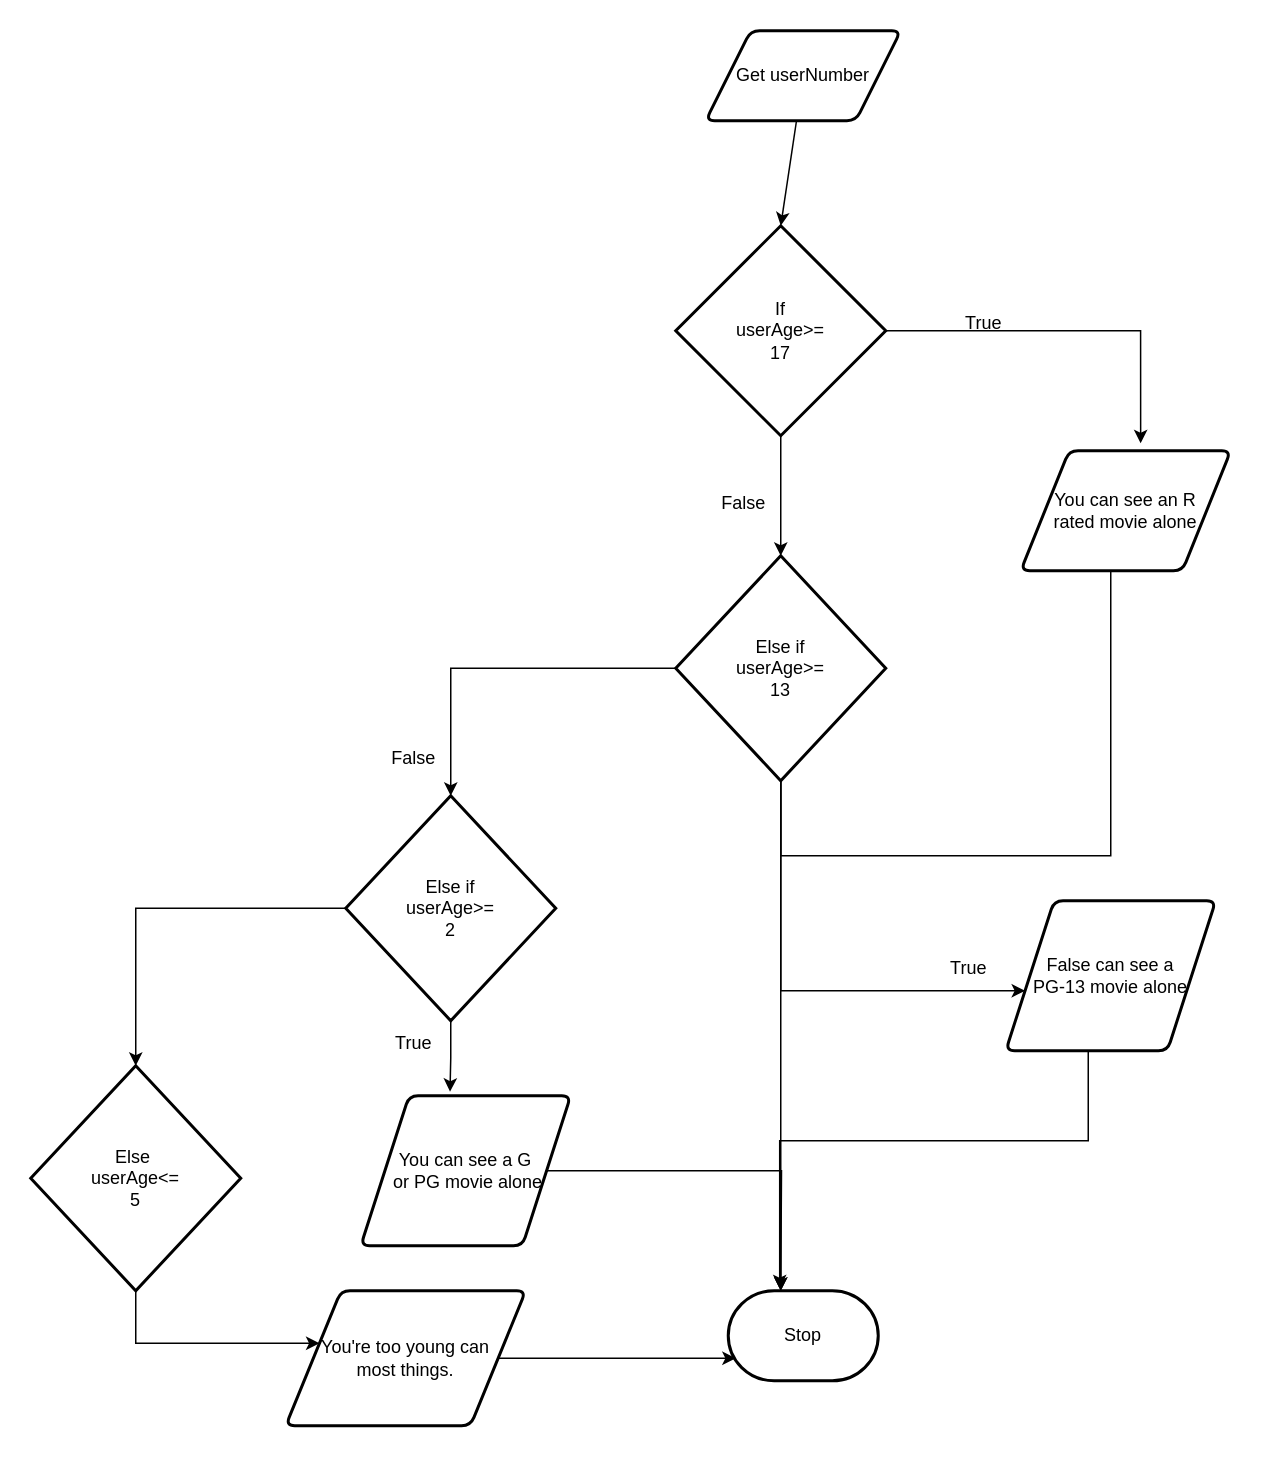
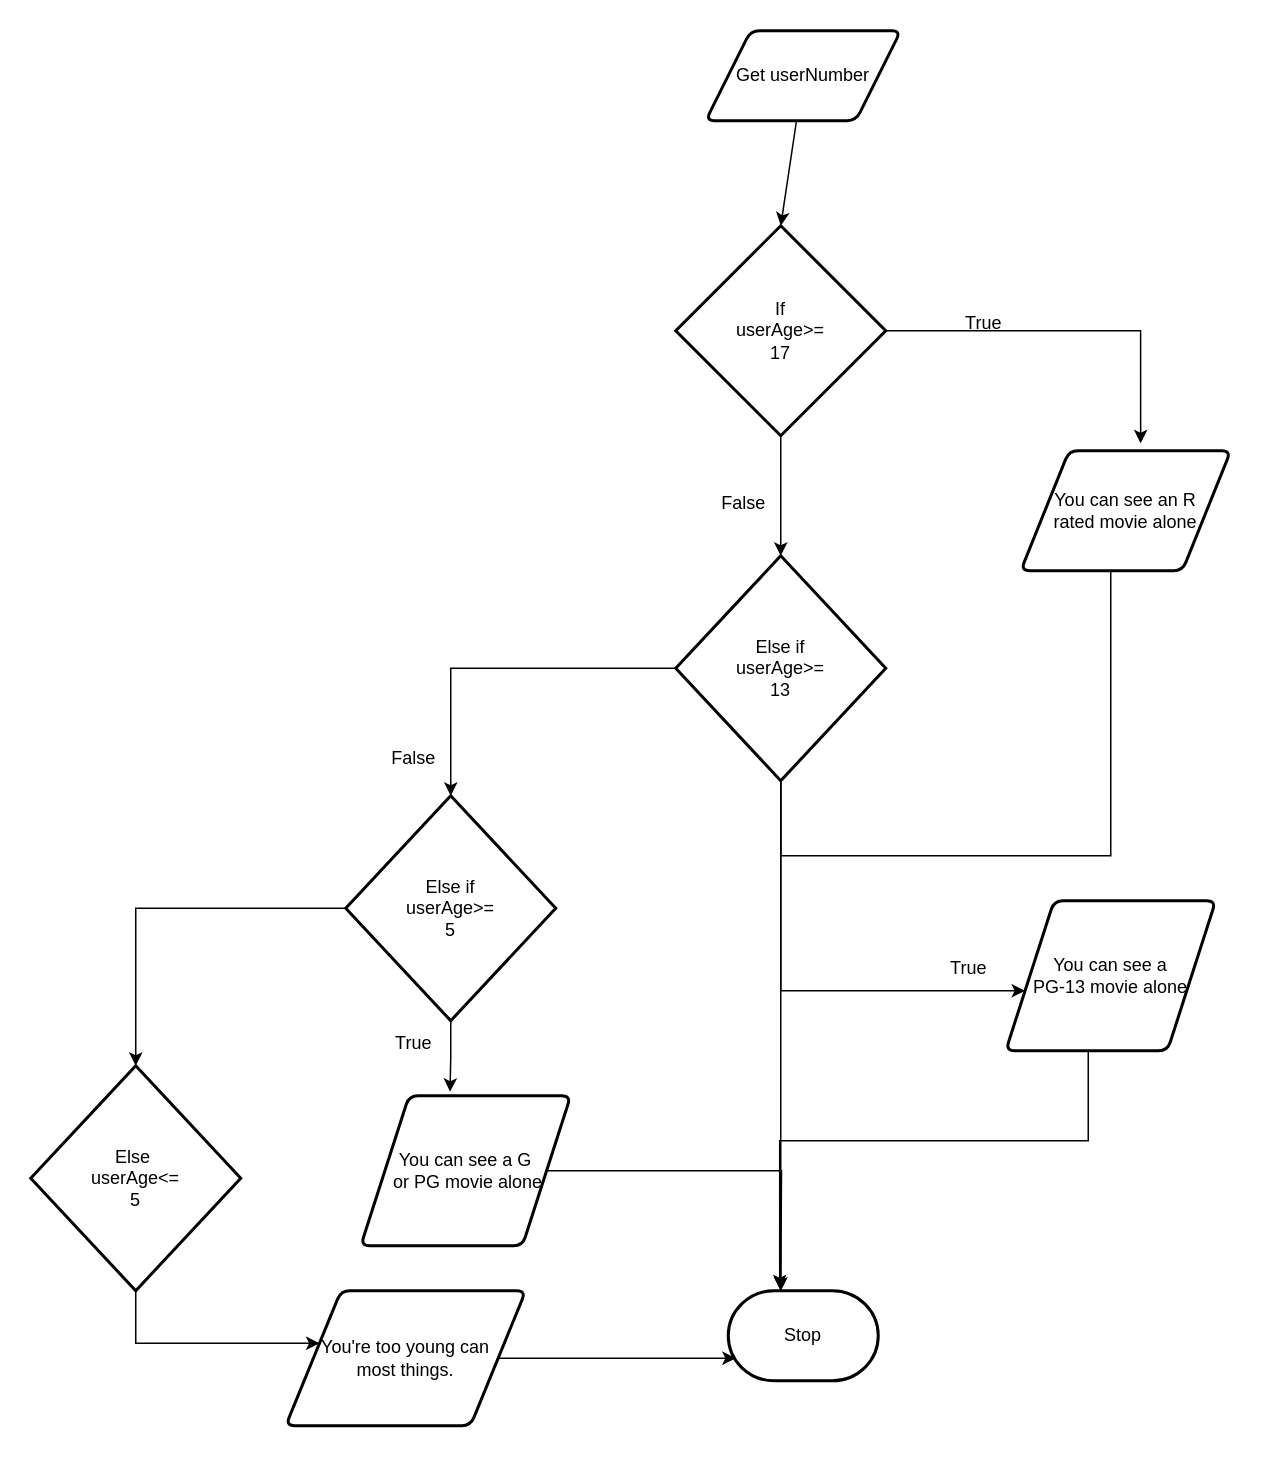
(451, 908) -> (451, 908)
(1111, 976) -> (1111, 976)
